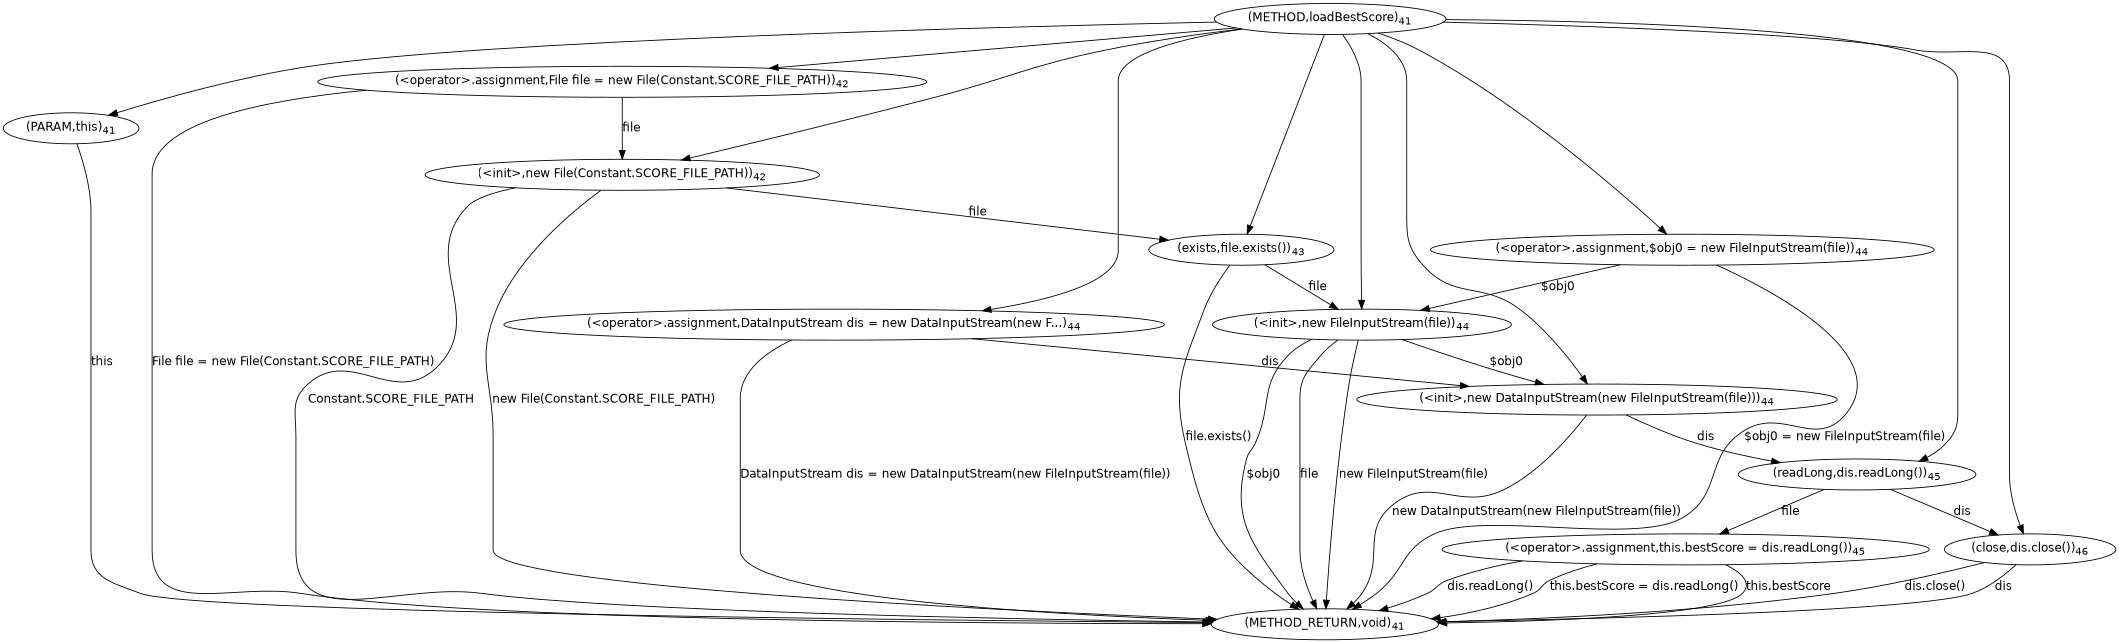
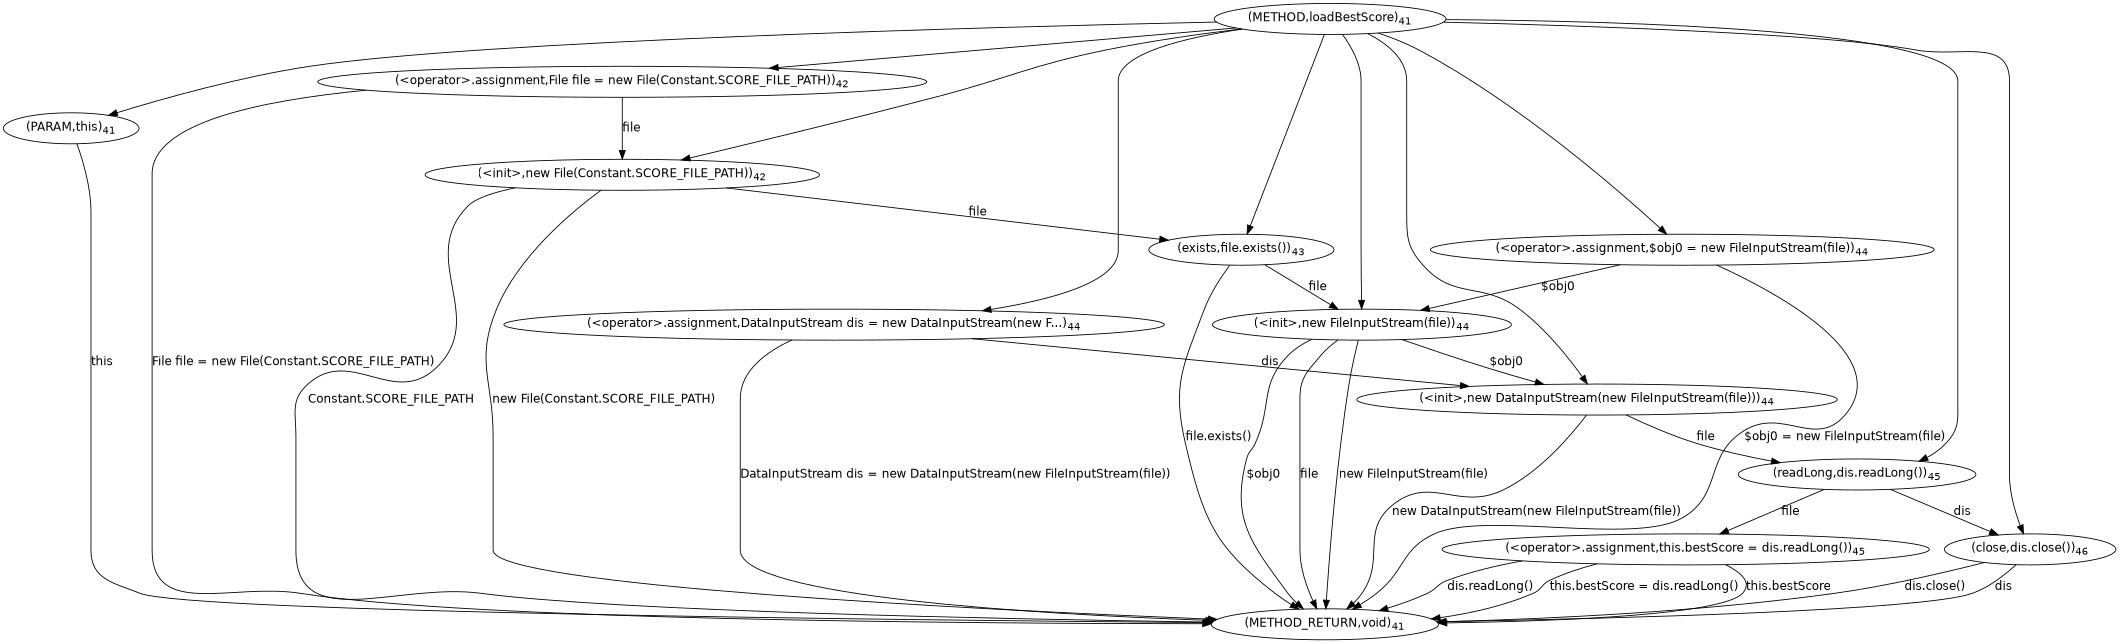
(1706, 437) -> (1706, 437)
